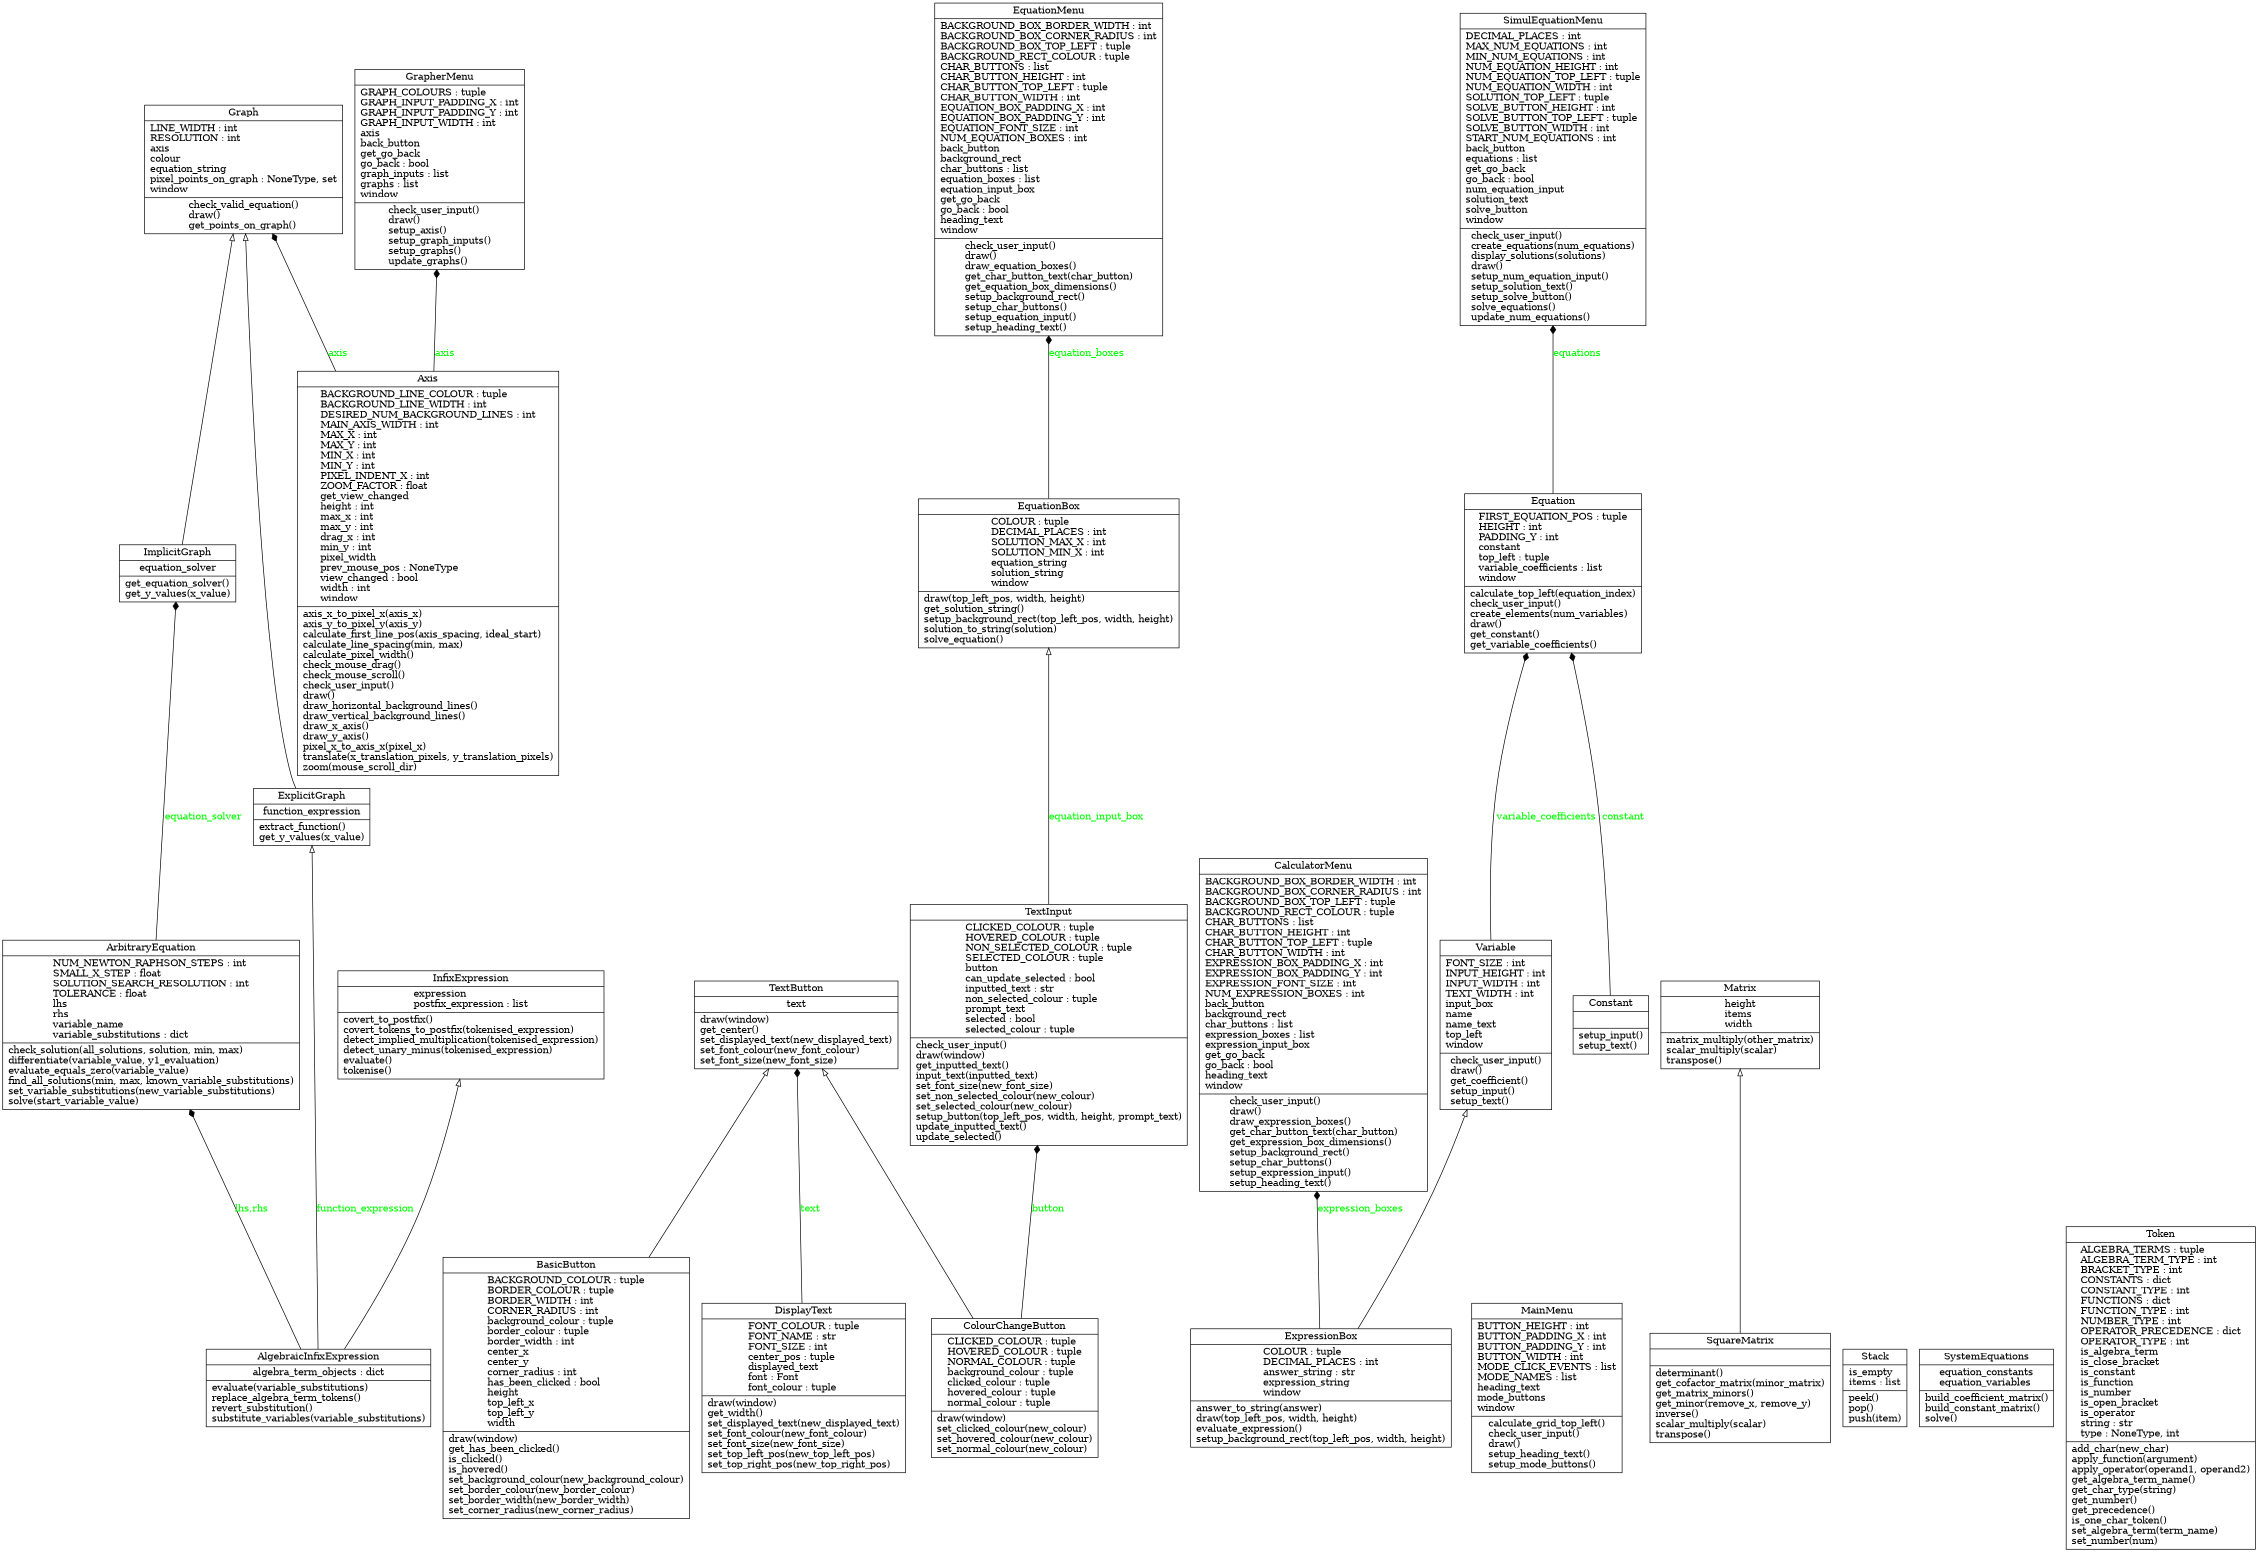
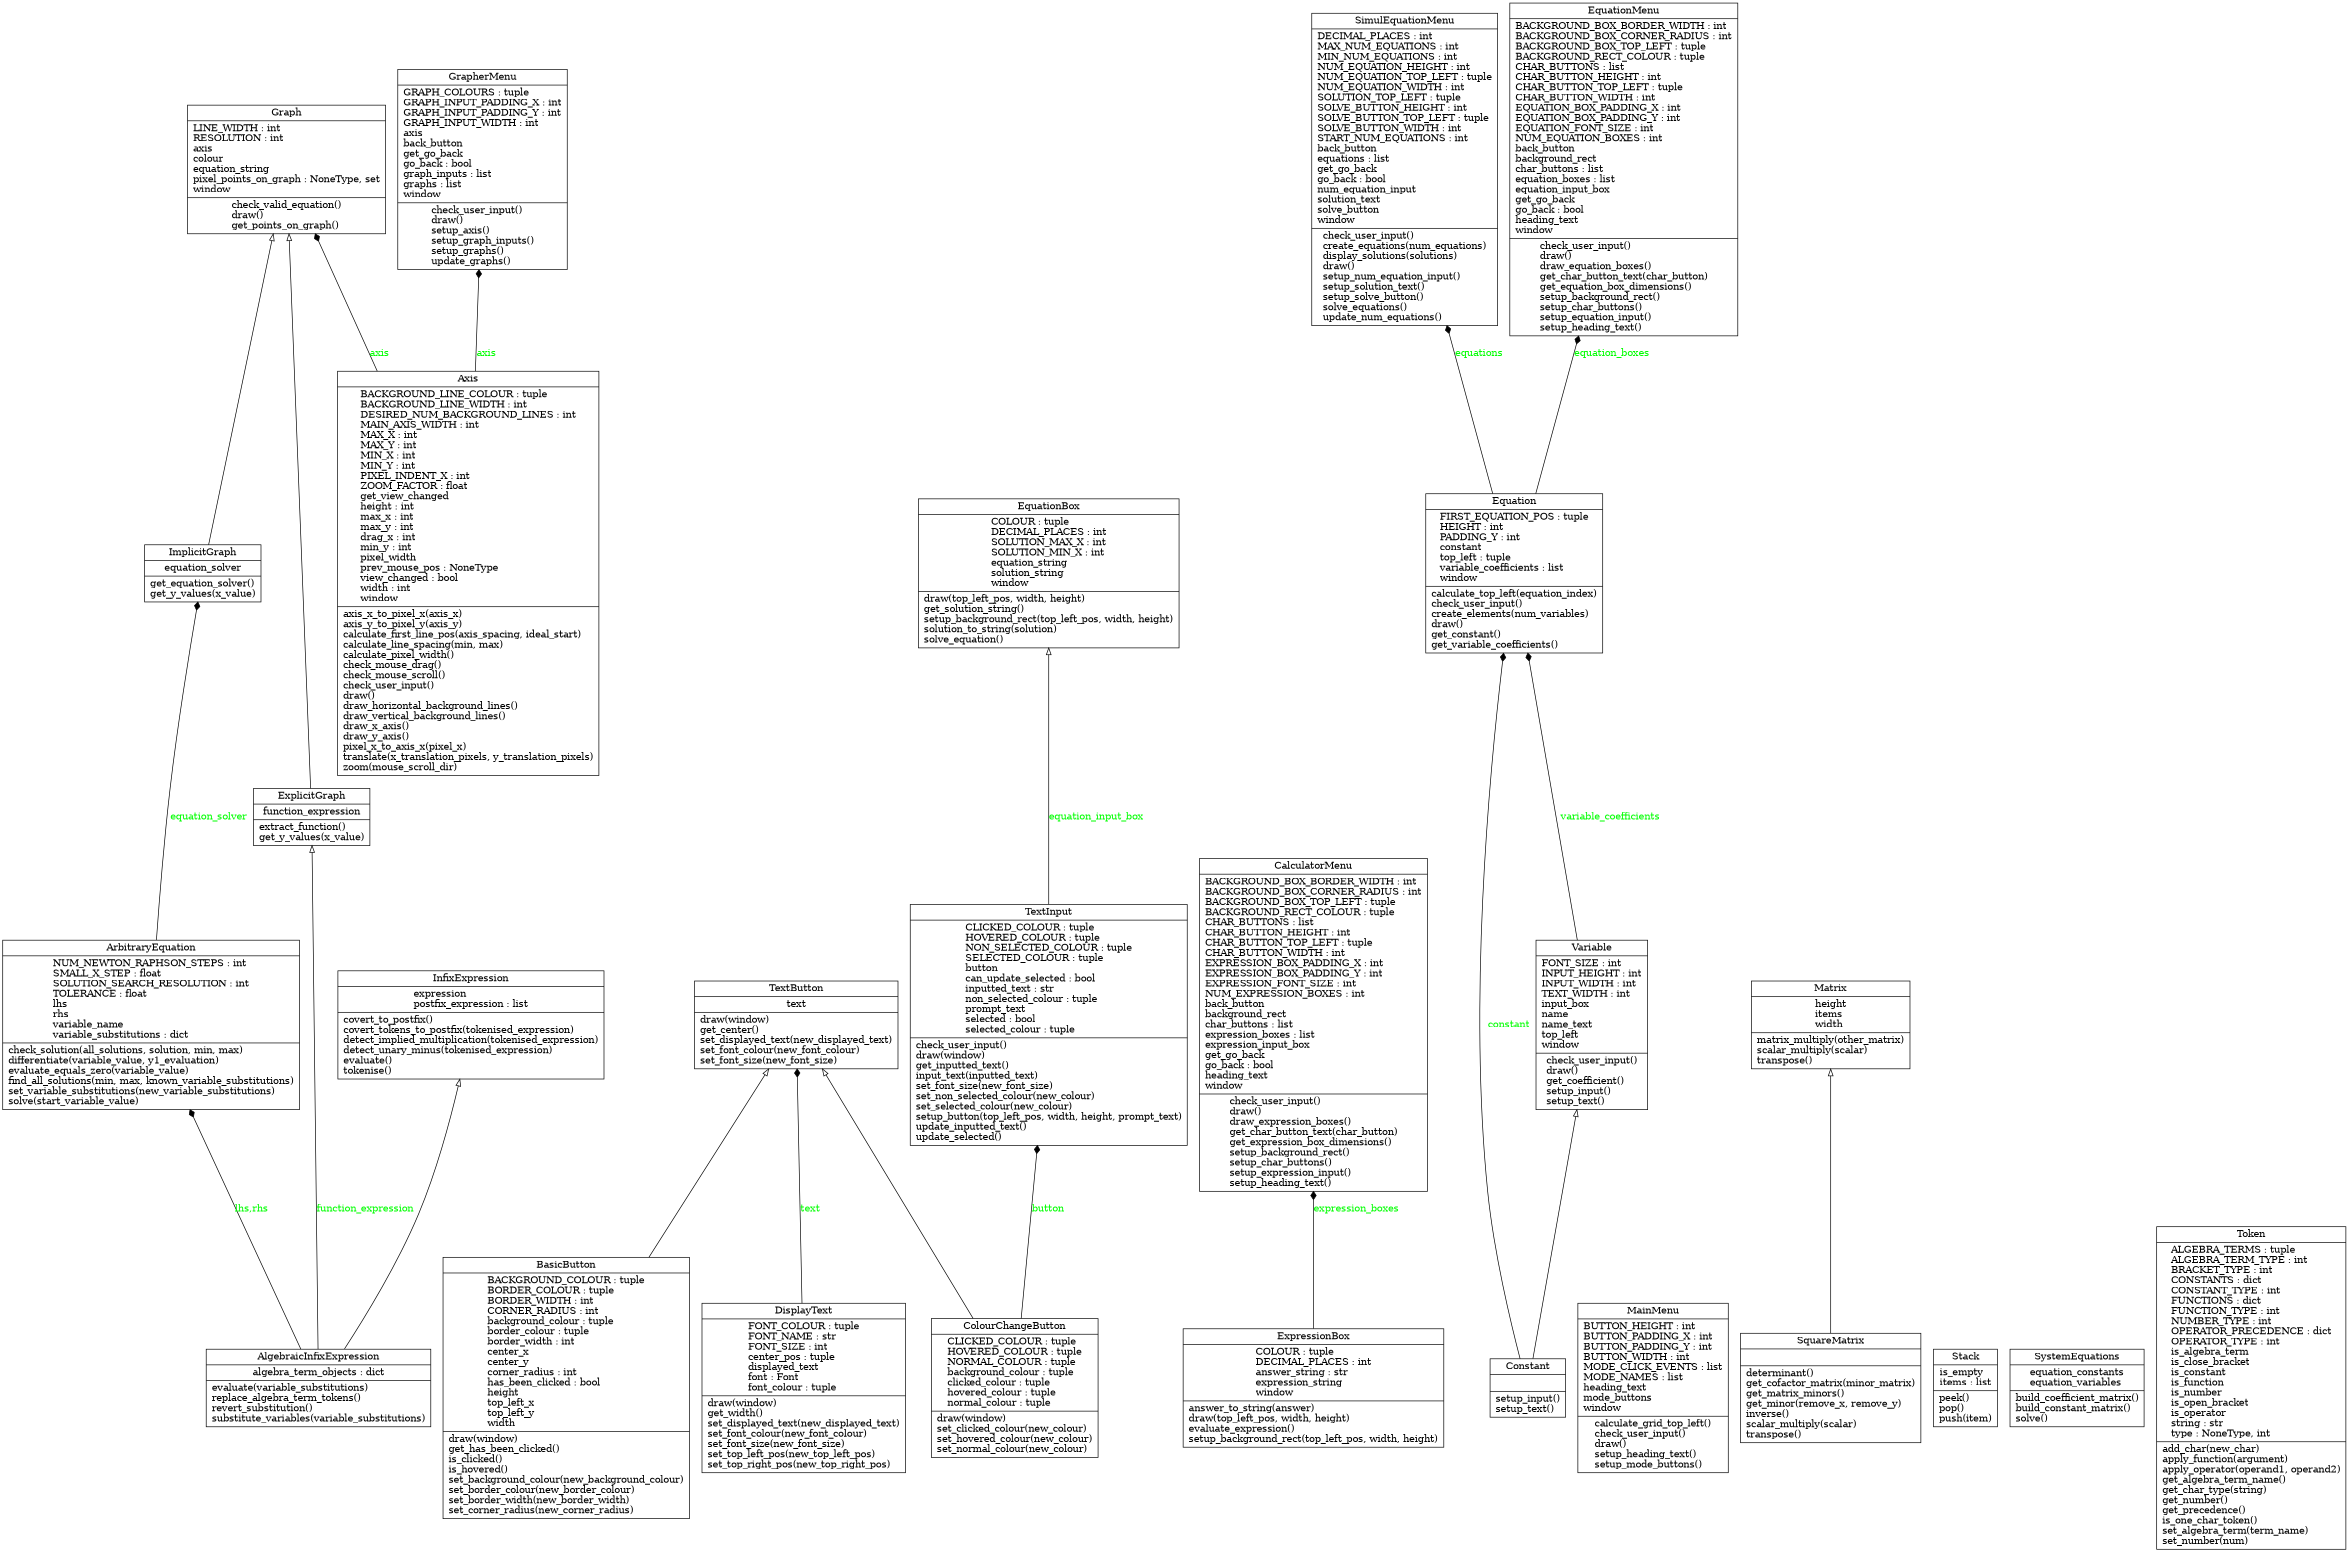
(1049, 421) -> (1556, 419)
(1417, 1225) -> (1554, 1238)
